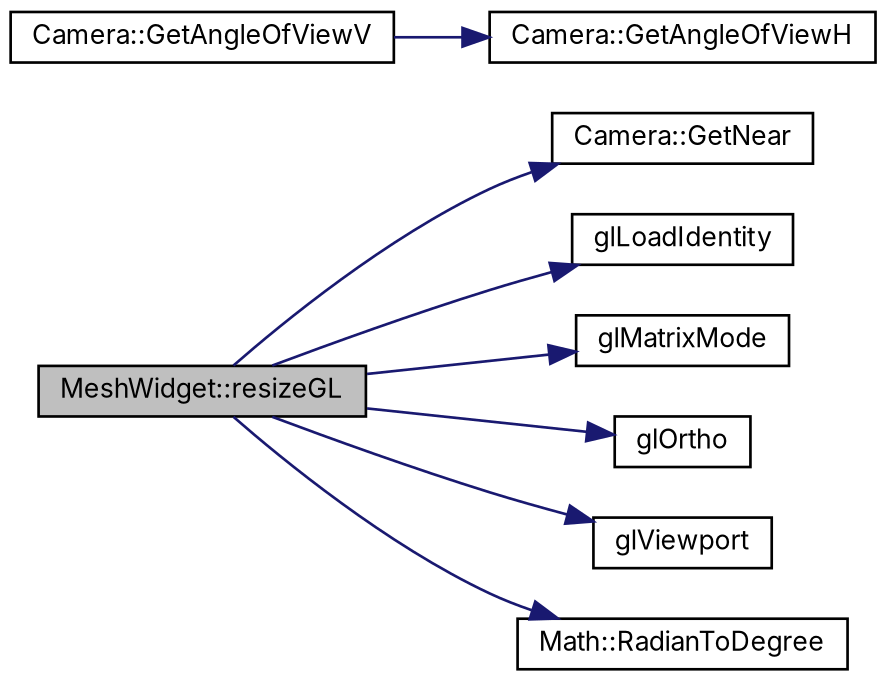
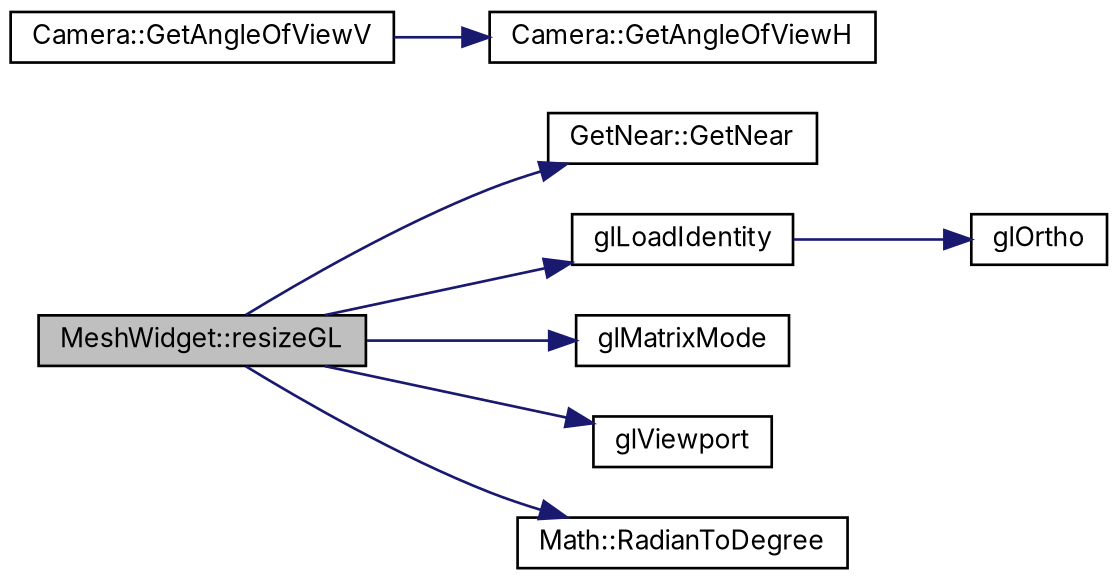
(683, 138) -> (683, 138)
(477, 420) -> (869, 240)
